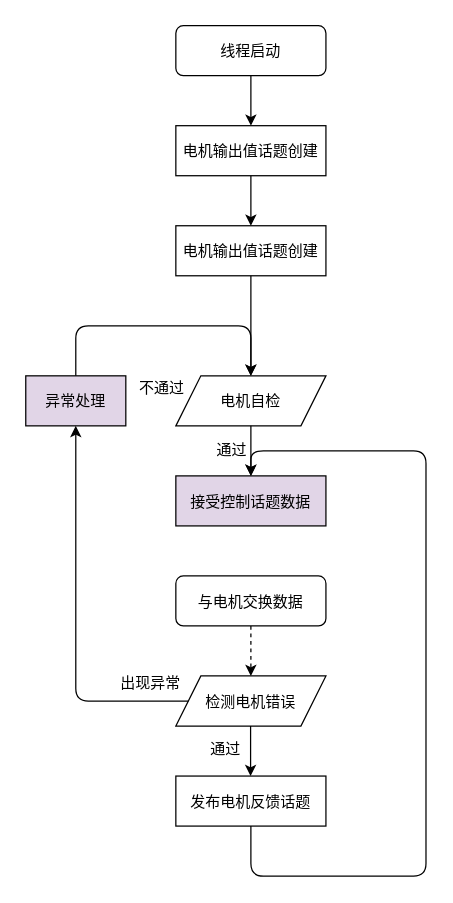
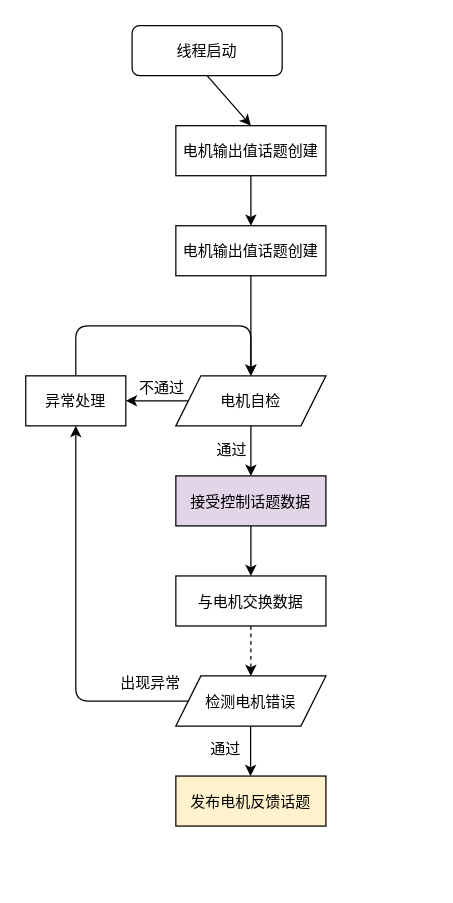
(251, 51) -> (207, 51)
(76, 401) -> (76, 401)
none -> (161, 401)
none -> (251, 547)
(251, 601) -> (251, 601)
(426, 685) -> none
(251, 801) -> (251, 801)
